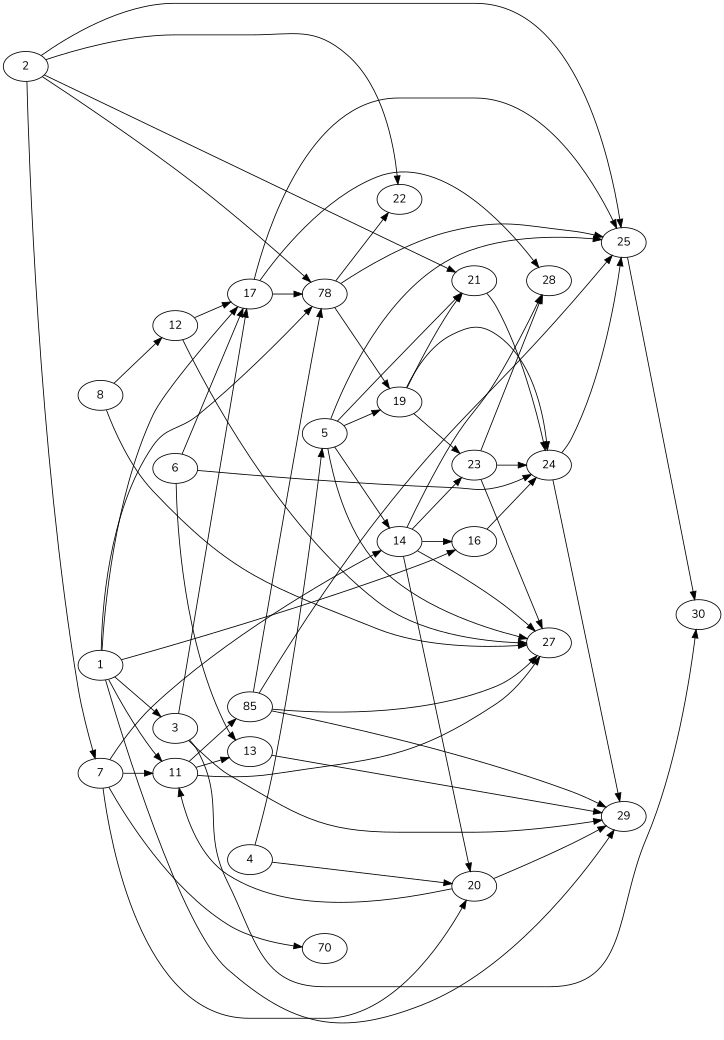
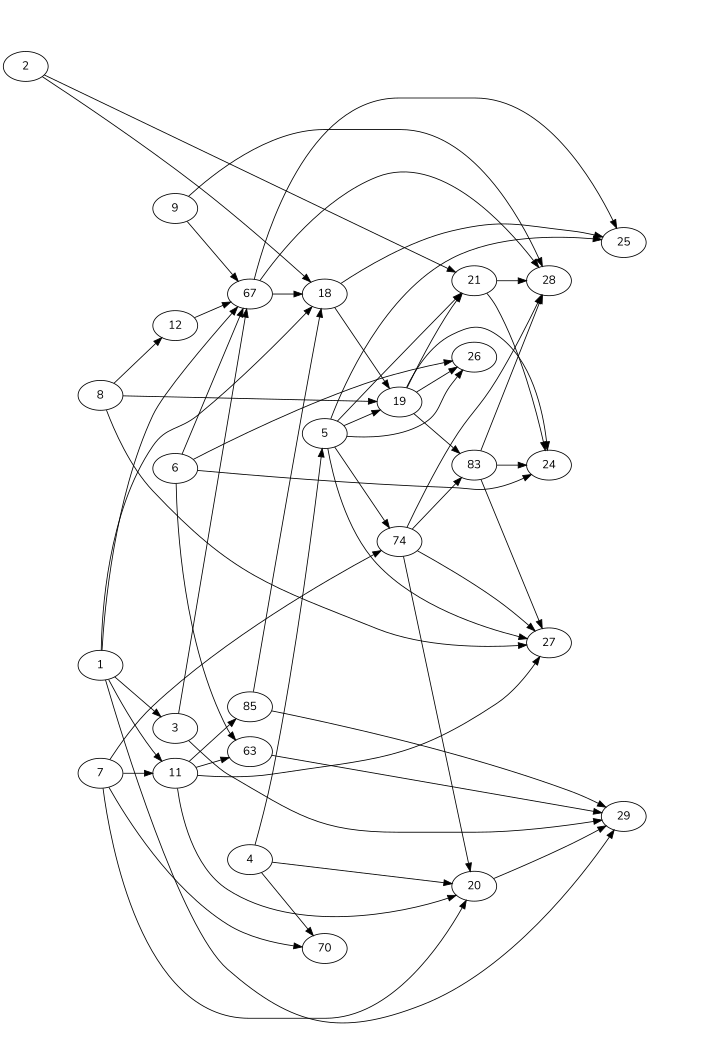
(392, 3) -> none
(399, 199) -> none
none -> (175, 208)
none -> (508, 281)
(250, 294) -> (250, 294)
(325, 294) -> (325, 294)
none -> (474, 357)
(600, 362) -> none
none -> (246, 399)
(46, 418) -> none
(474, 465) -> (474, 465)
(420, 467) -> none
(305, 530) -> none
(399, 542) -> (399, 542)
(474, 542) -> none
(698, 615) -> none
(585, 637) -> none
(407, 708) -> none
(250, 752) -> (250, 752)
(291, 898) -> (279, 910)
none -> (285, 901)
